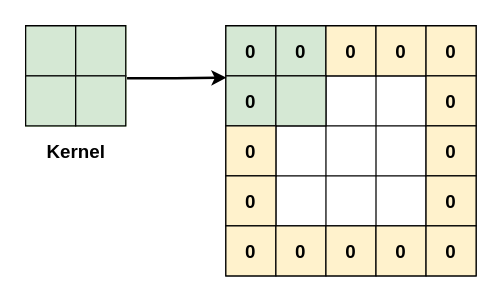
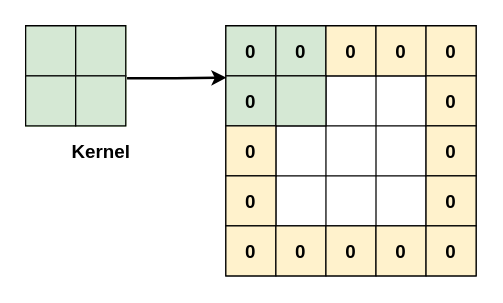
(76, 151) -> (101, 151)
